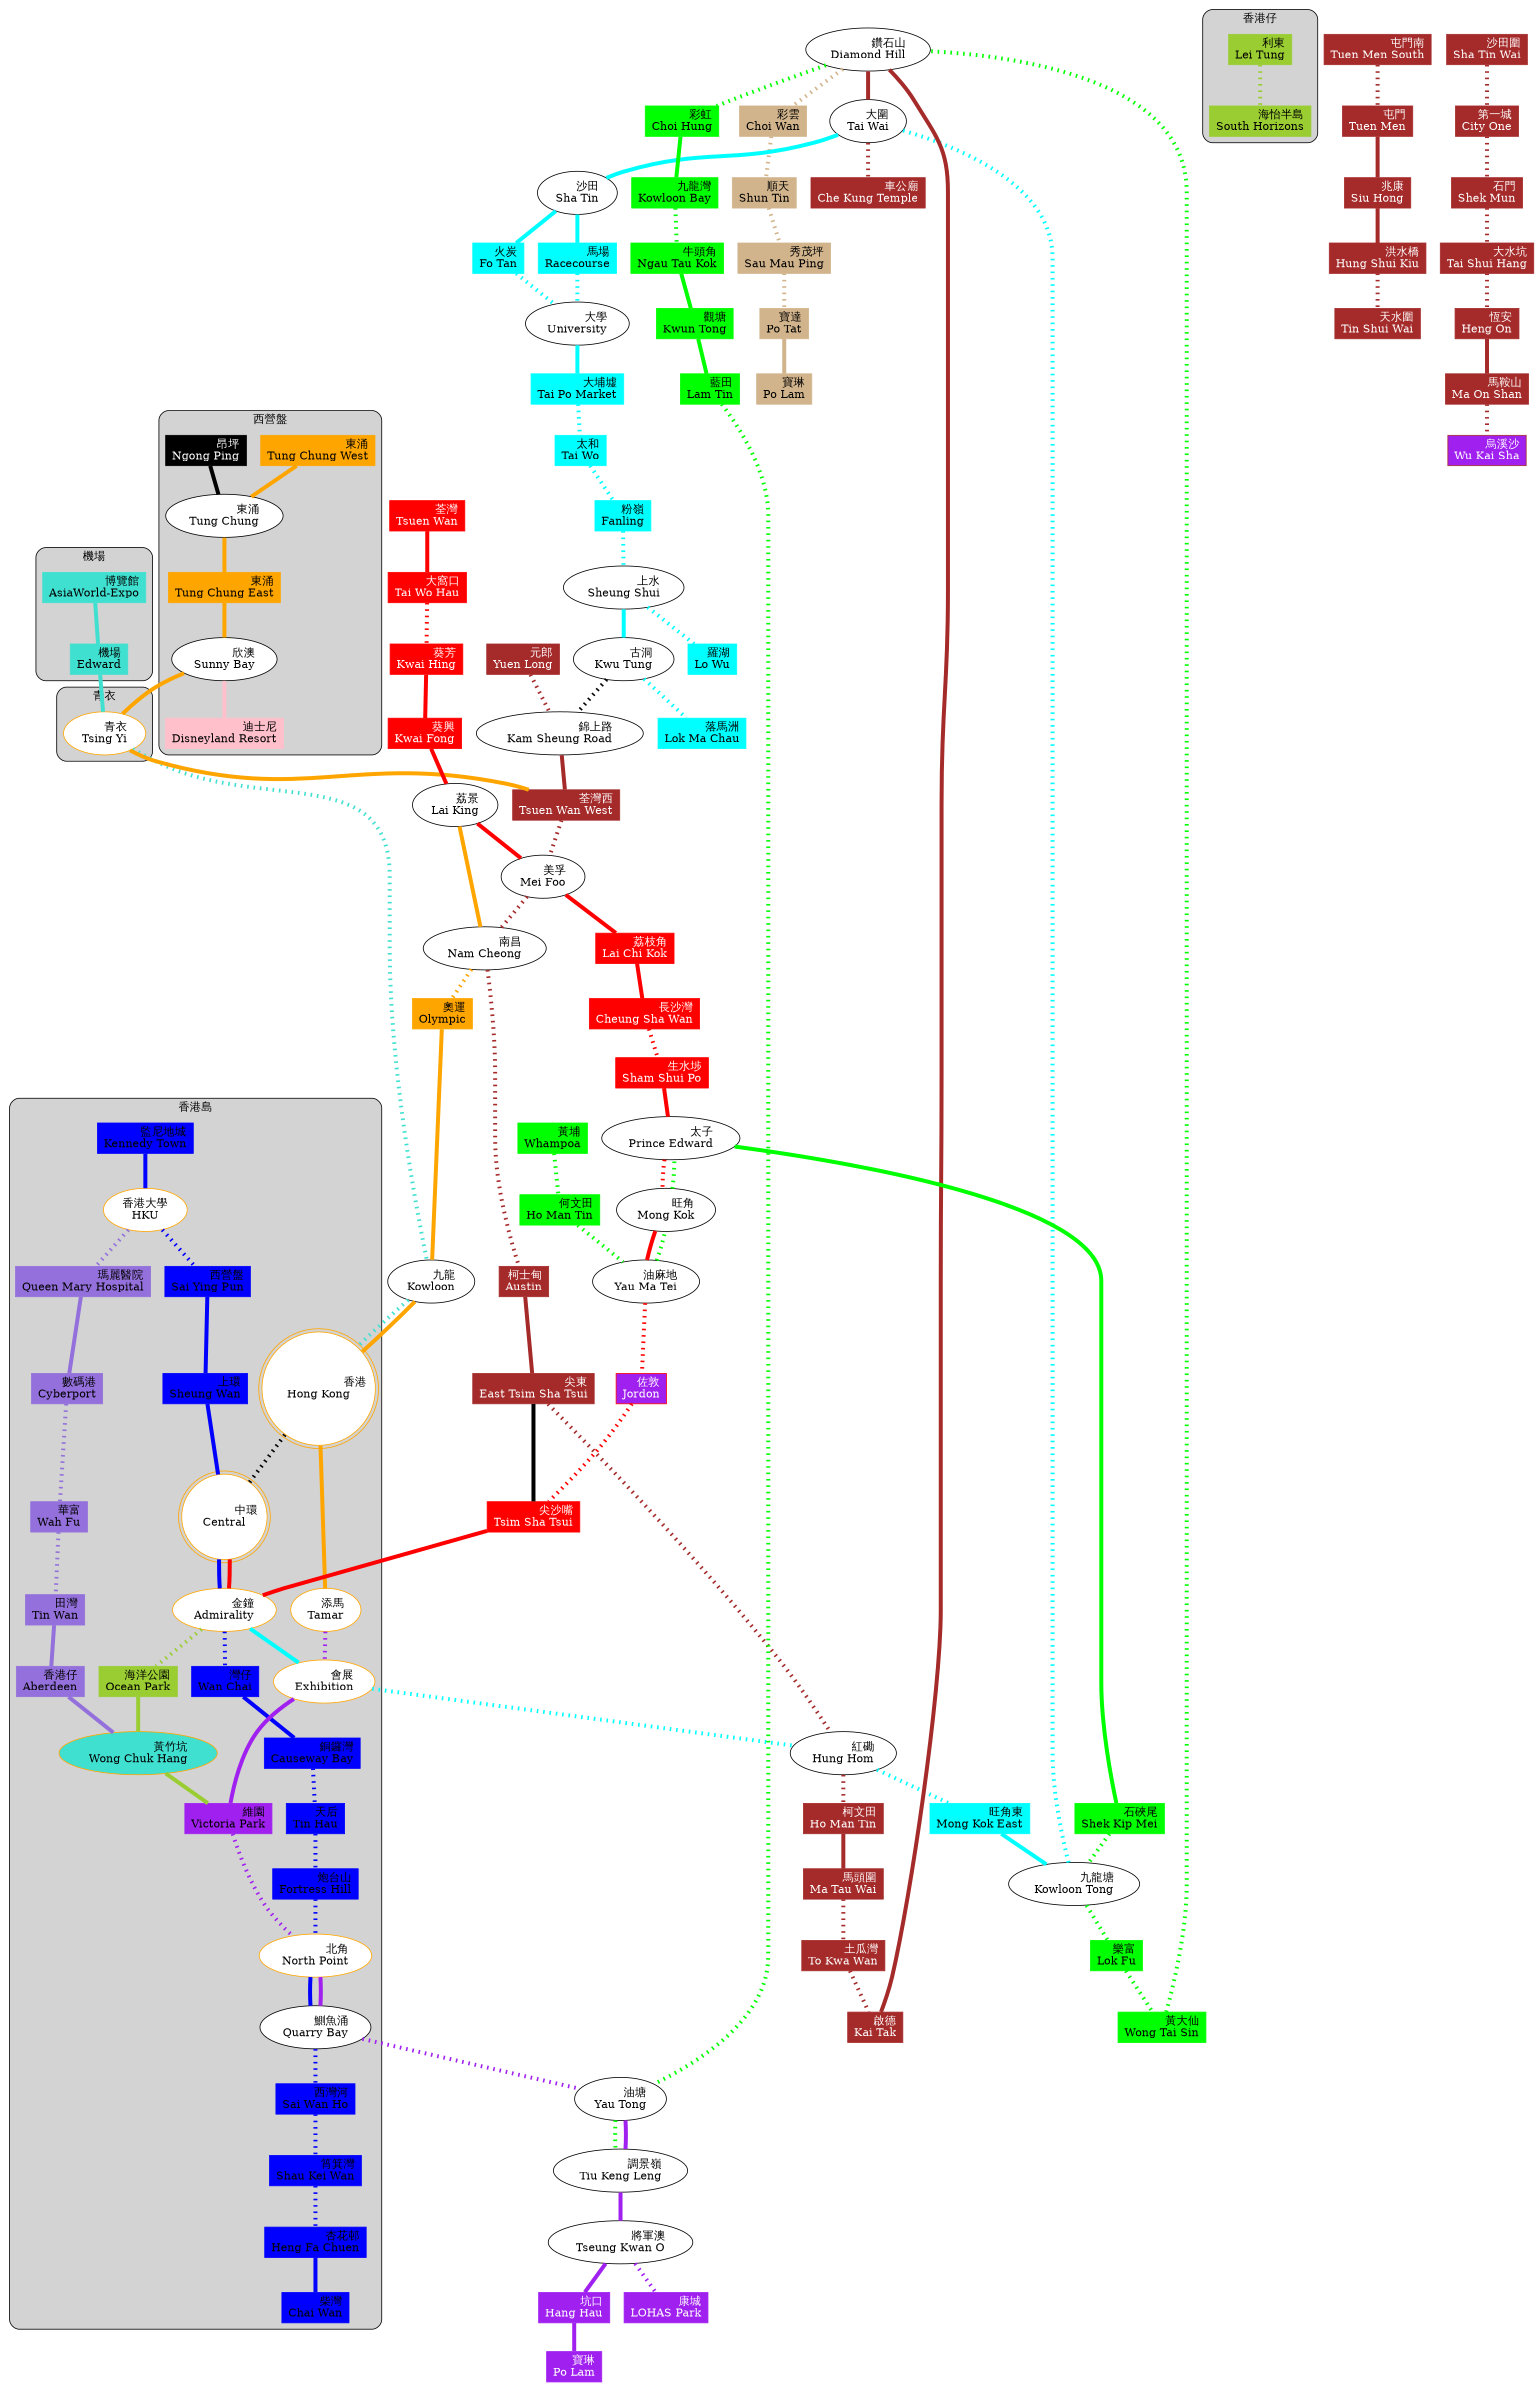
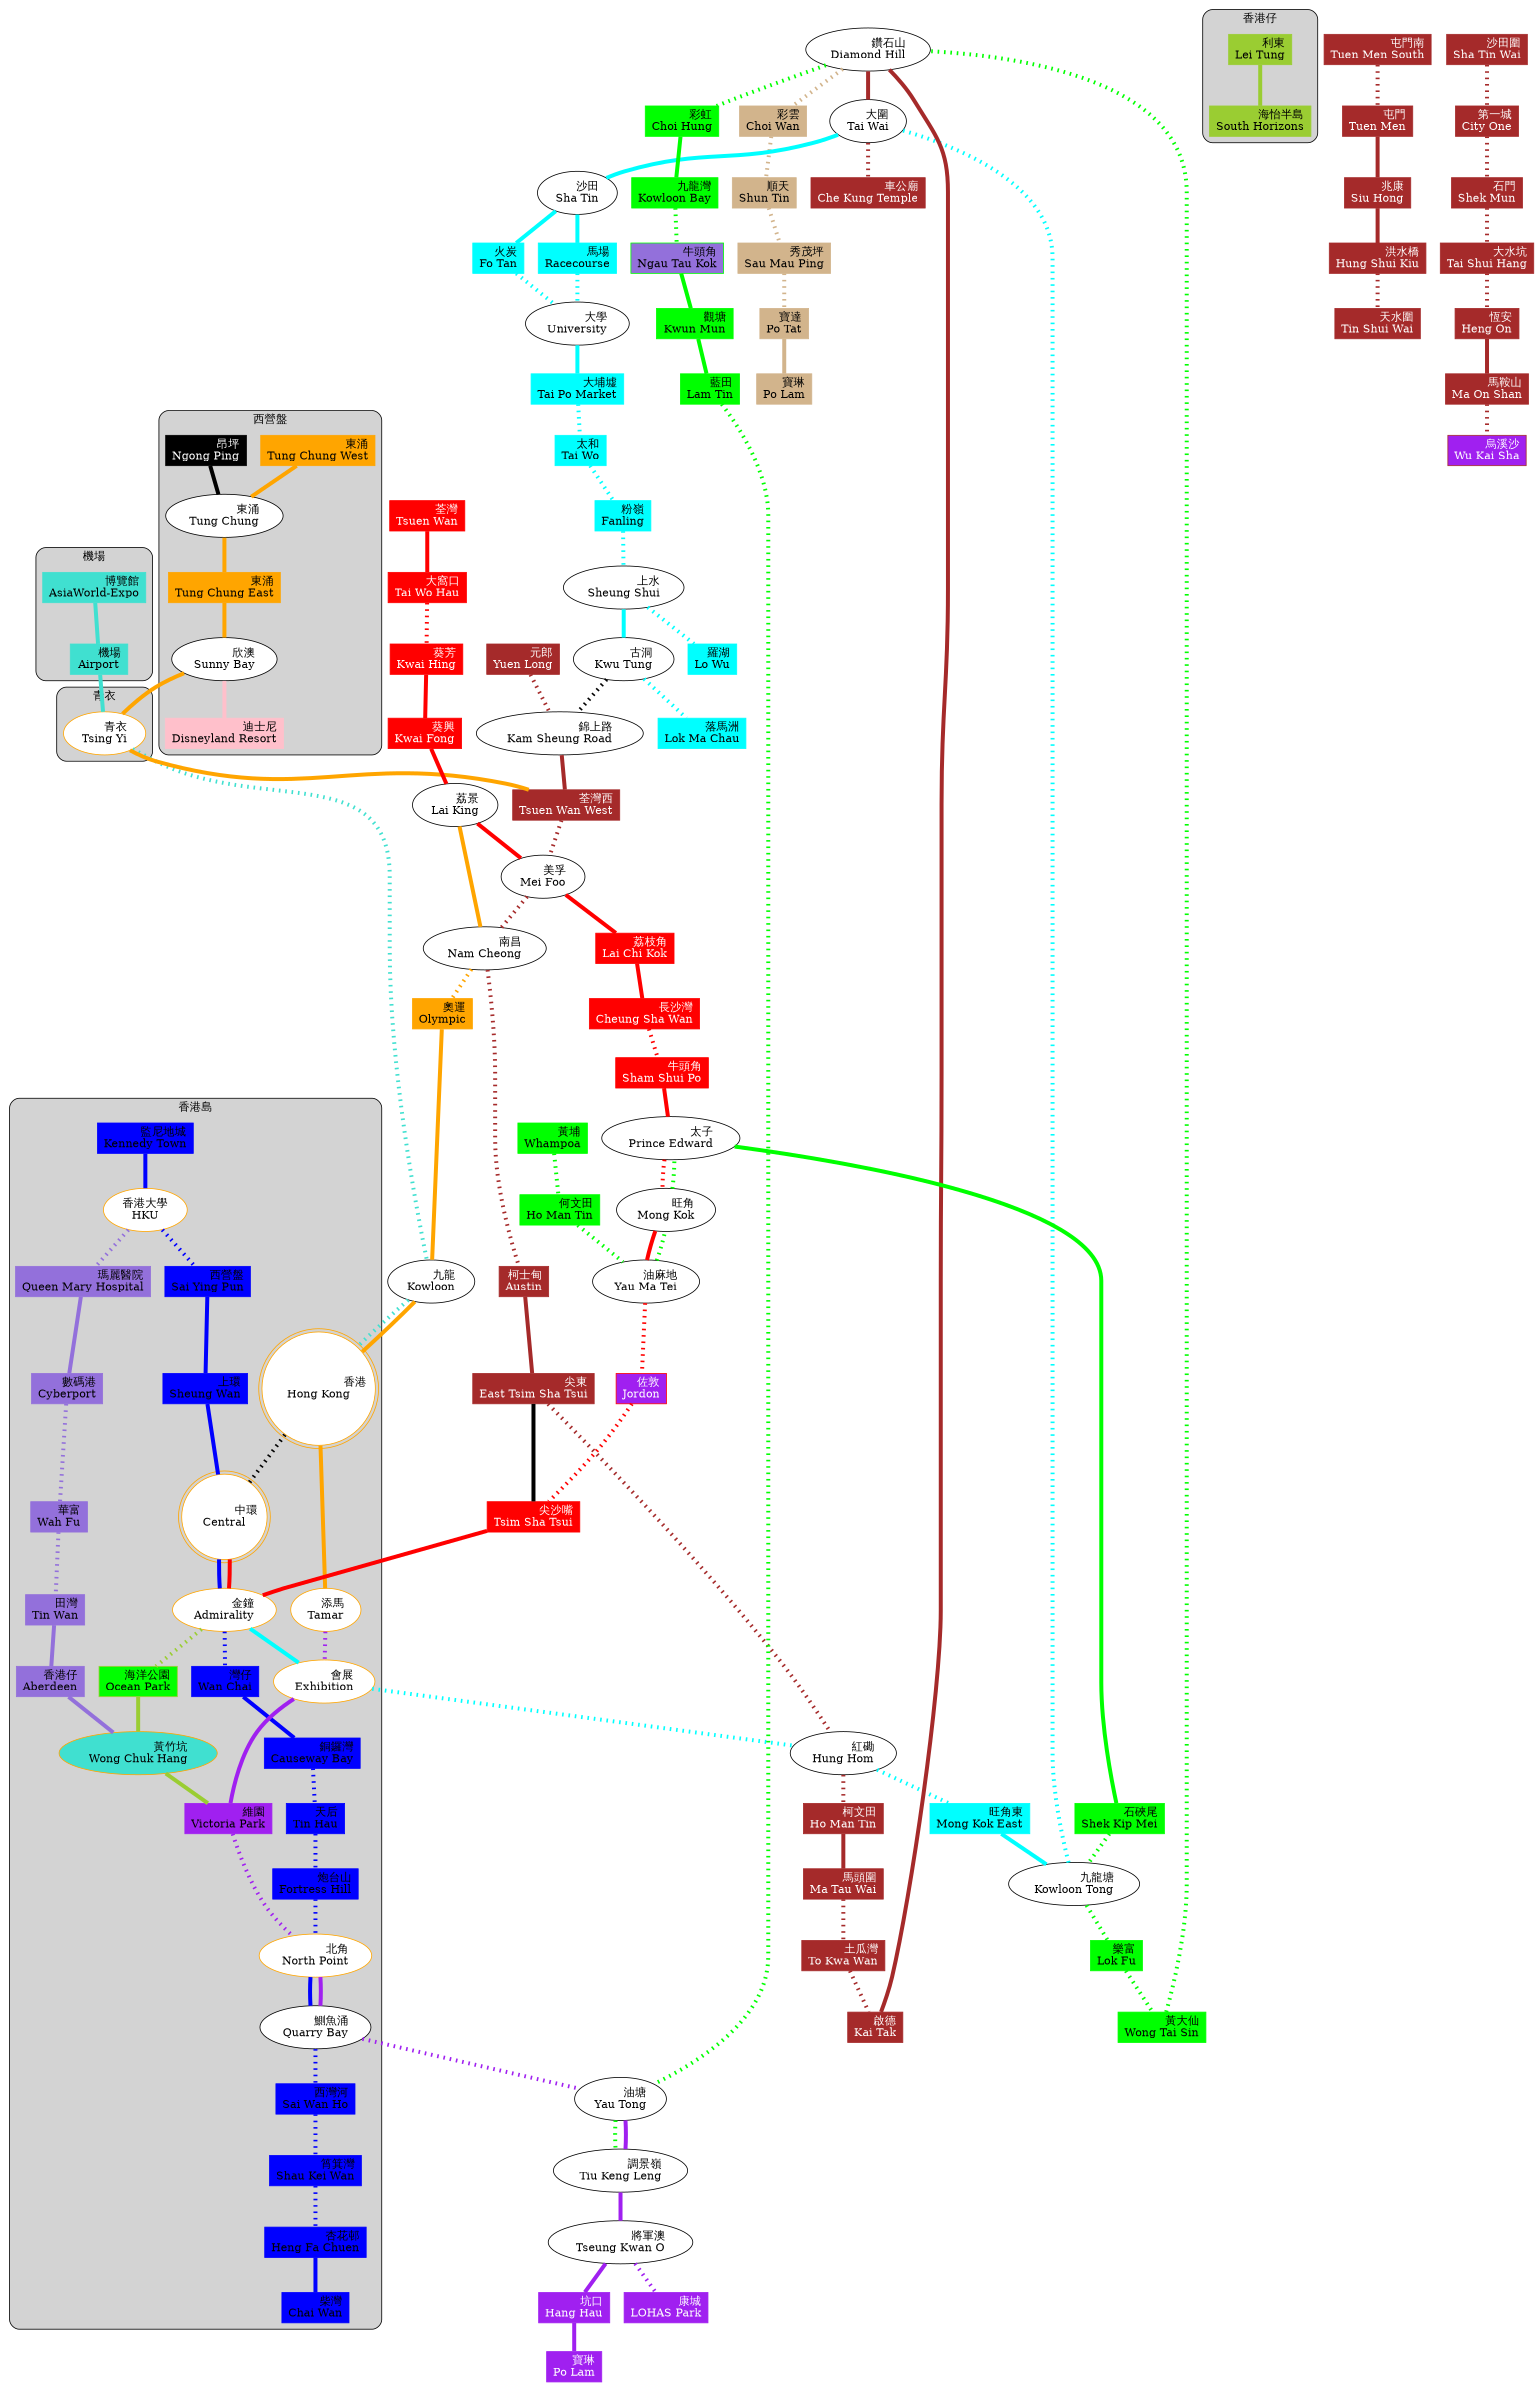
(1260, 85) -> (1260, 85)
(677, 258) -> (677, 258)
(695, 324) -> (695, 324)
(99, 659) -> (99, 659)
(662, 1073) -> (662, 1073)
(138, 1682) -> (138, 1682)
